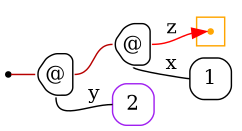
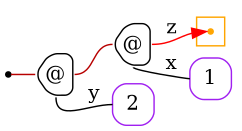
(211, 79) -> (211, 79)
